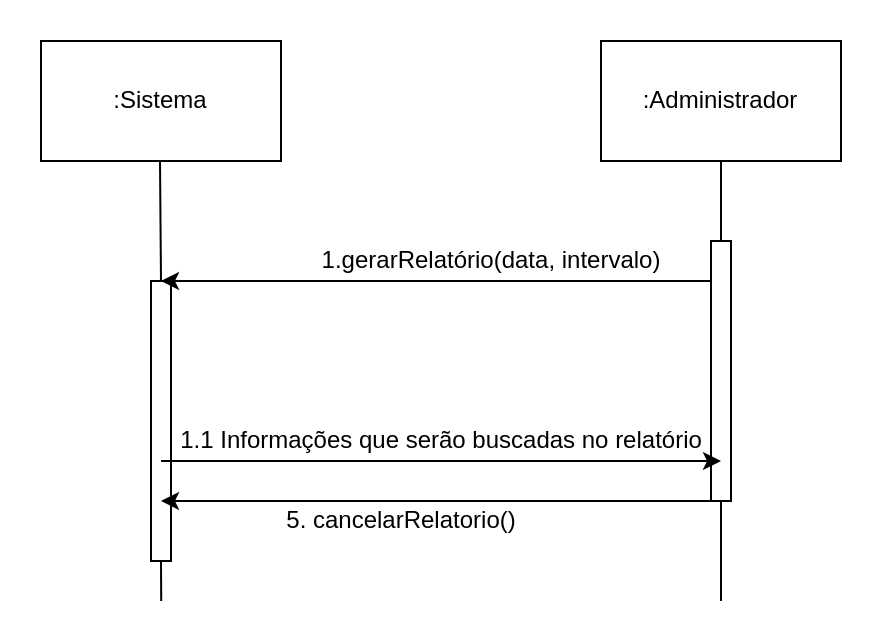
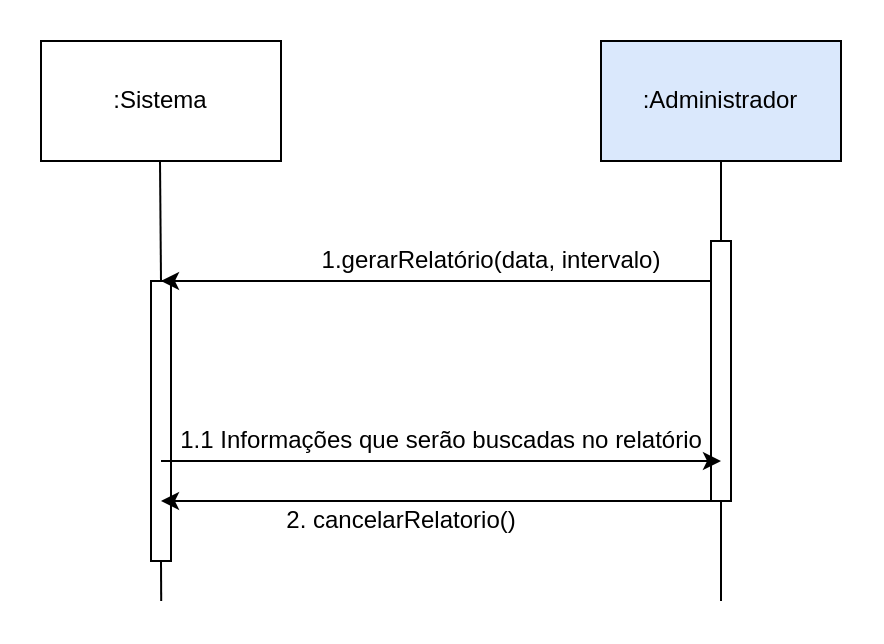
(721, 101) -> (721, 101)
(402, 521) -> (402, 521)
